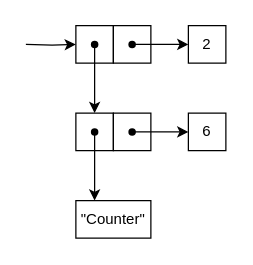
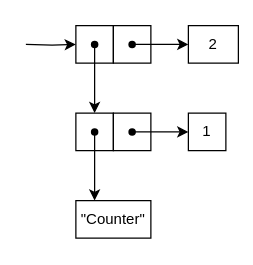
(207, 44) -> (213, 44)
(207, 132) -> (207, 132)
